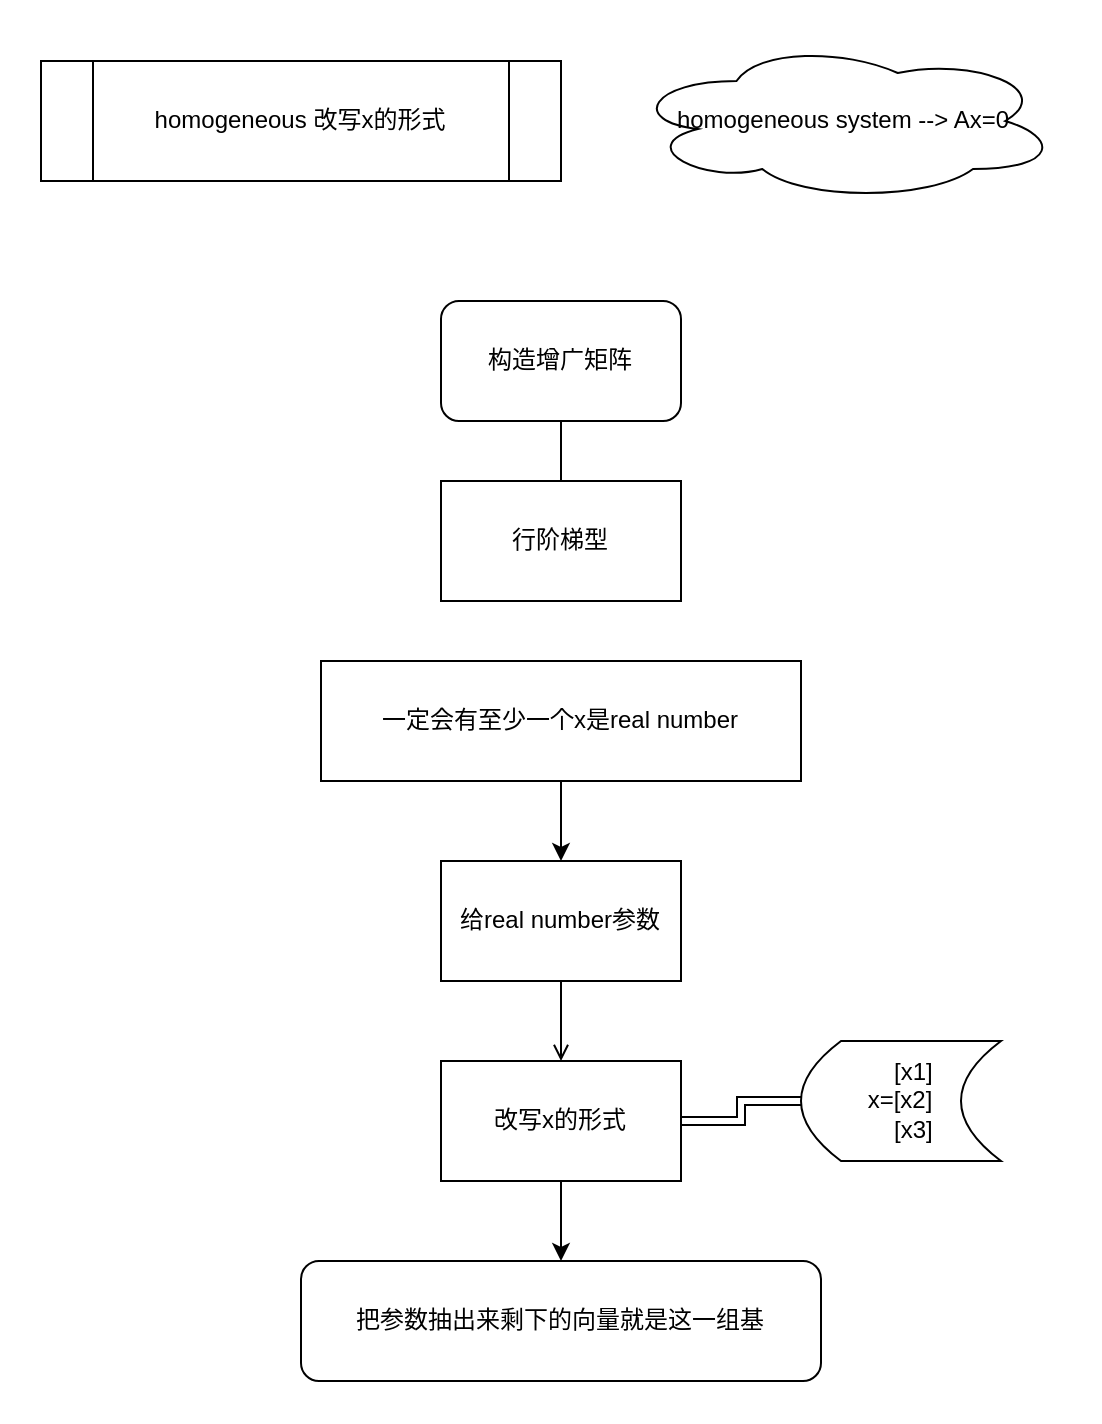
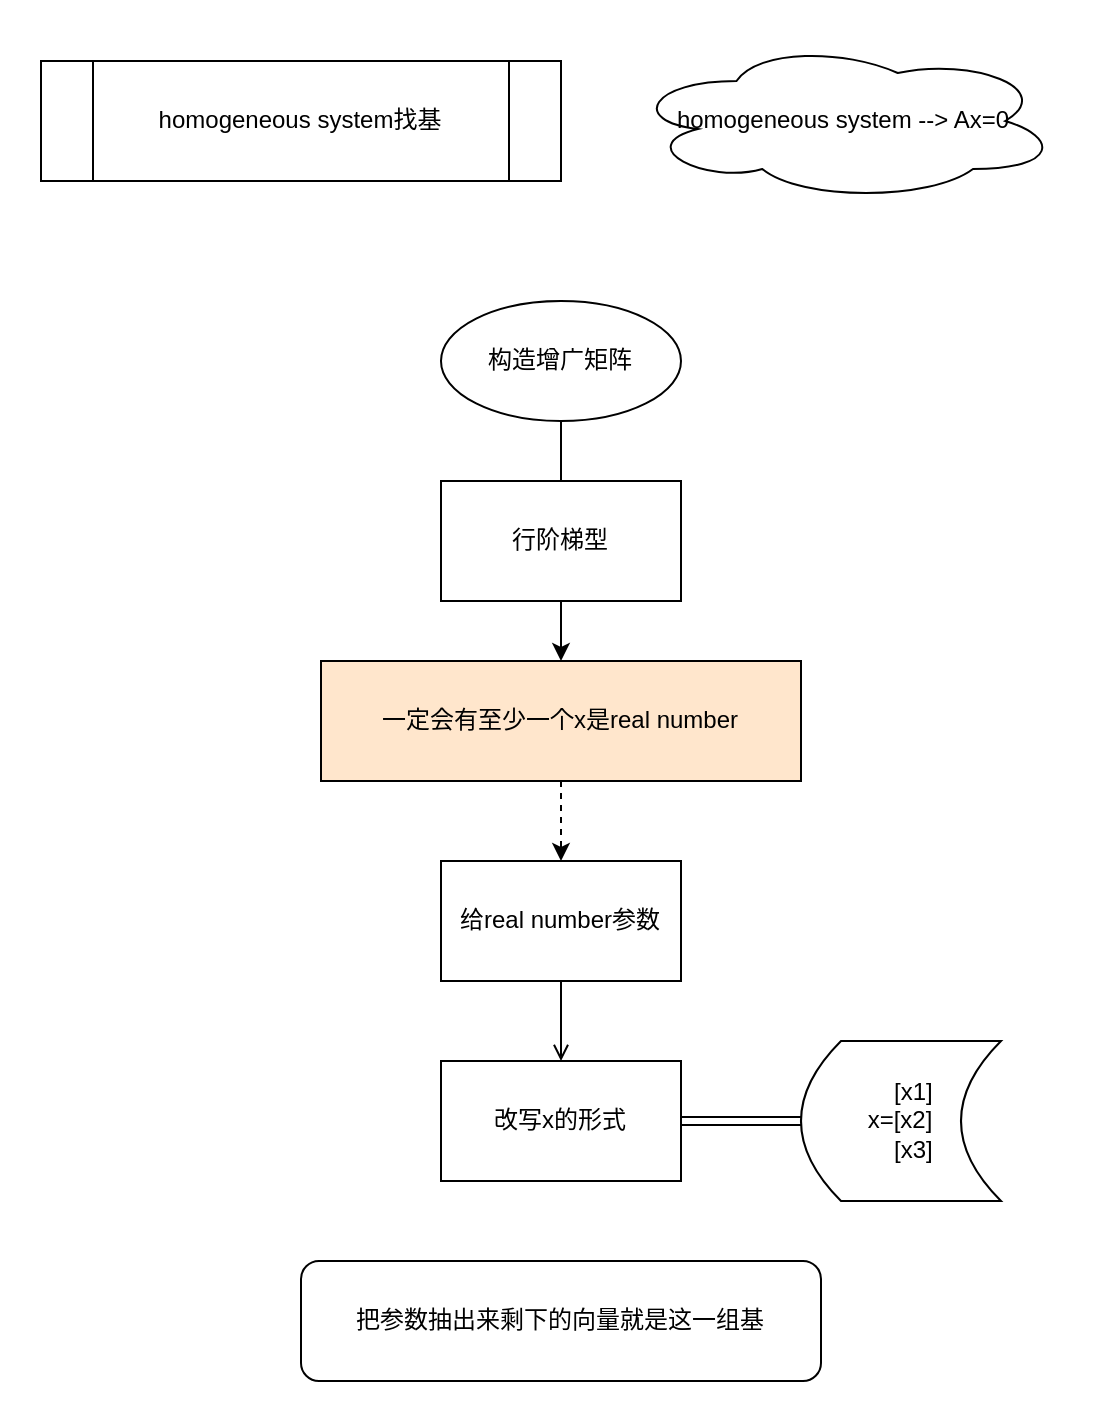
(301, 121) -> (301, 121)
(561, 361) -> (561, 361)
none -> (561, 638)
(561, 721) -> (561, 721)
(561, 813) -> (561, 813)
(901, 1101) -> (901, 1121)
(561, 1214) -> none
